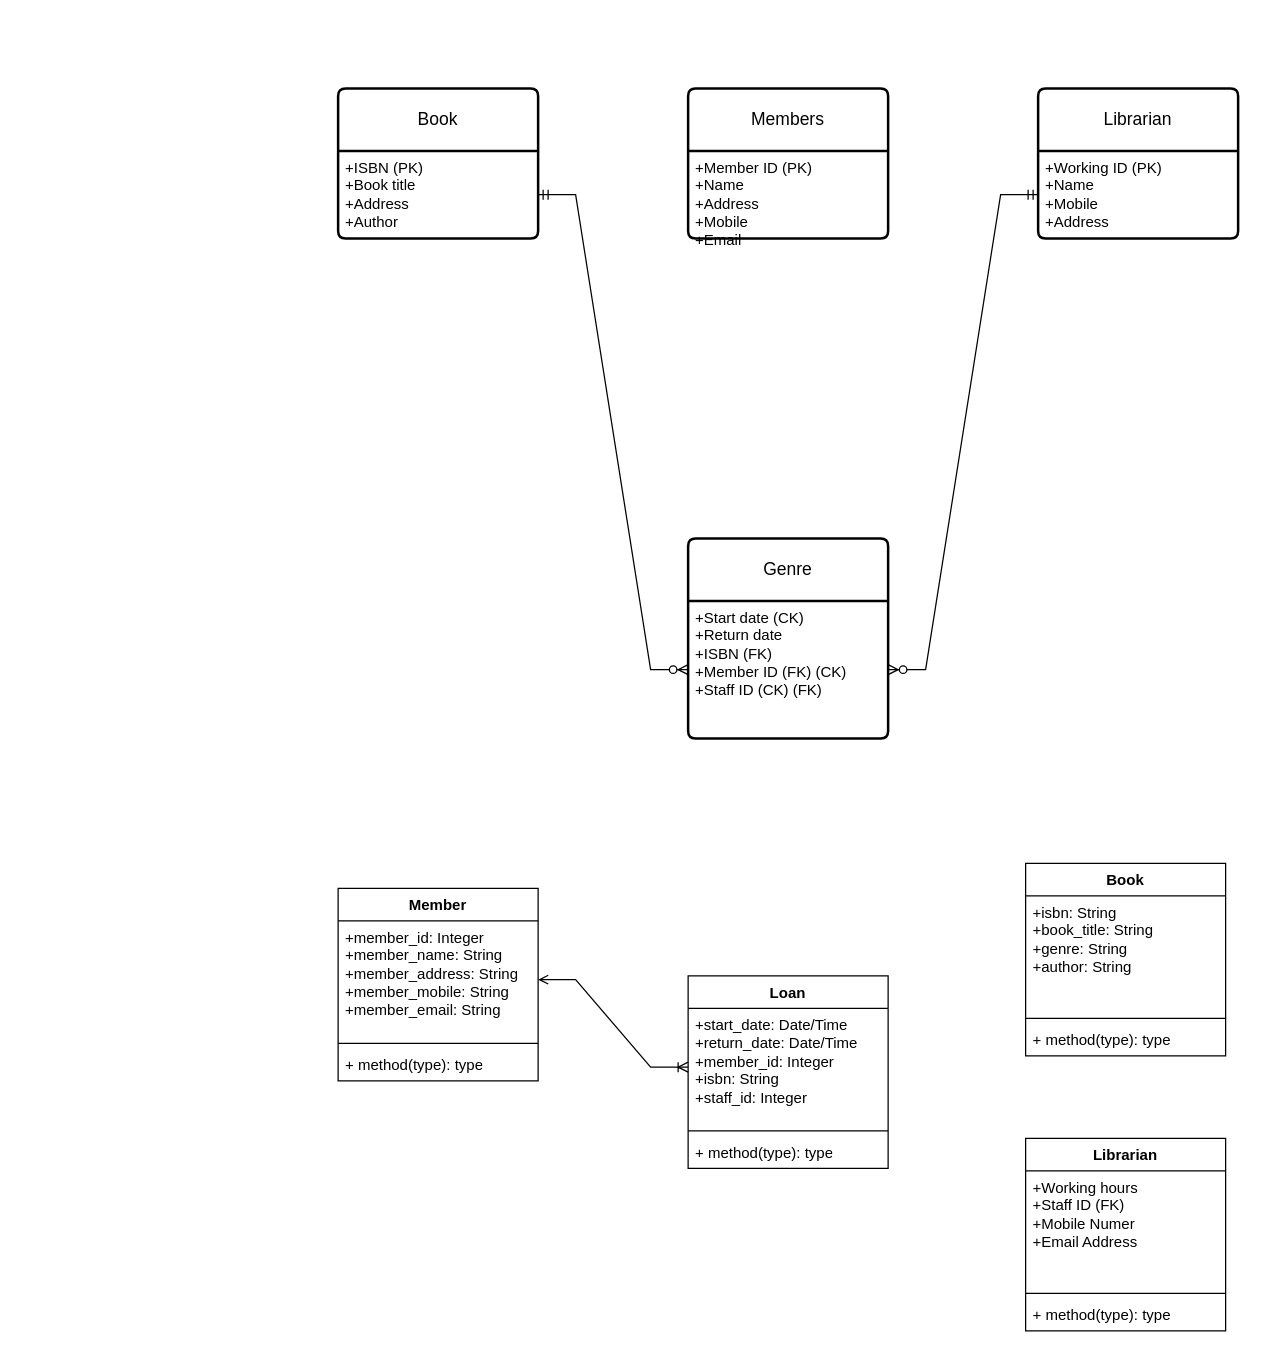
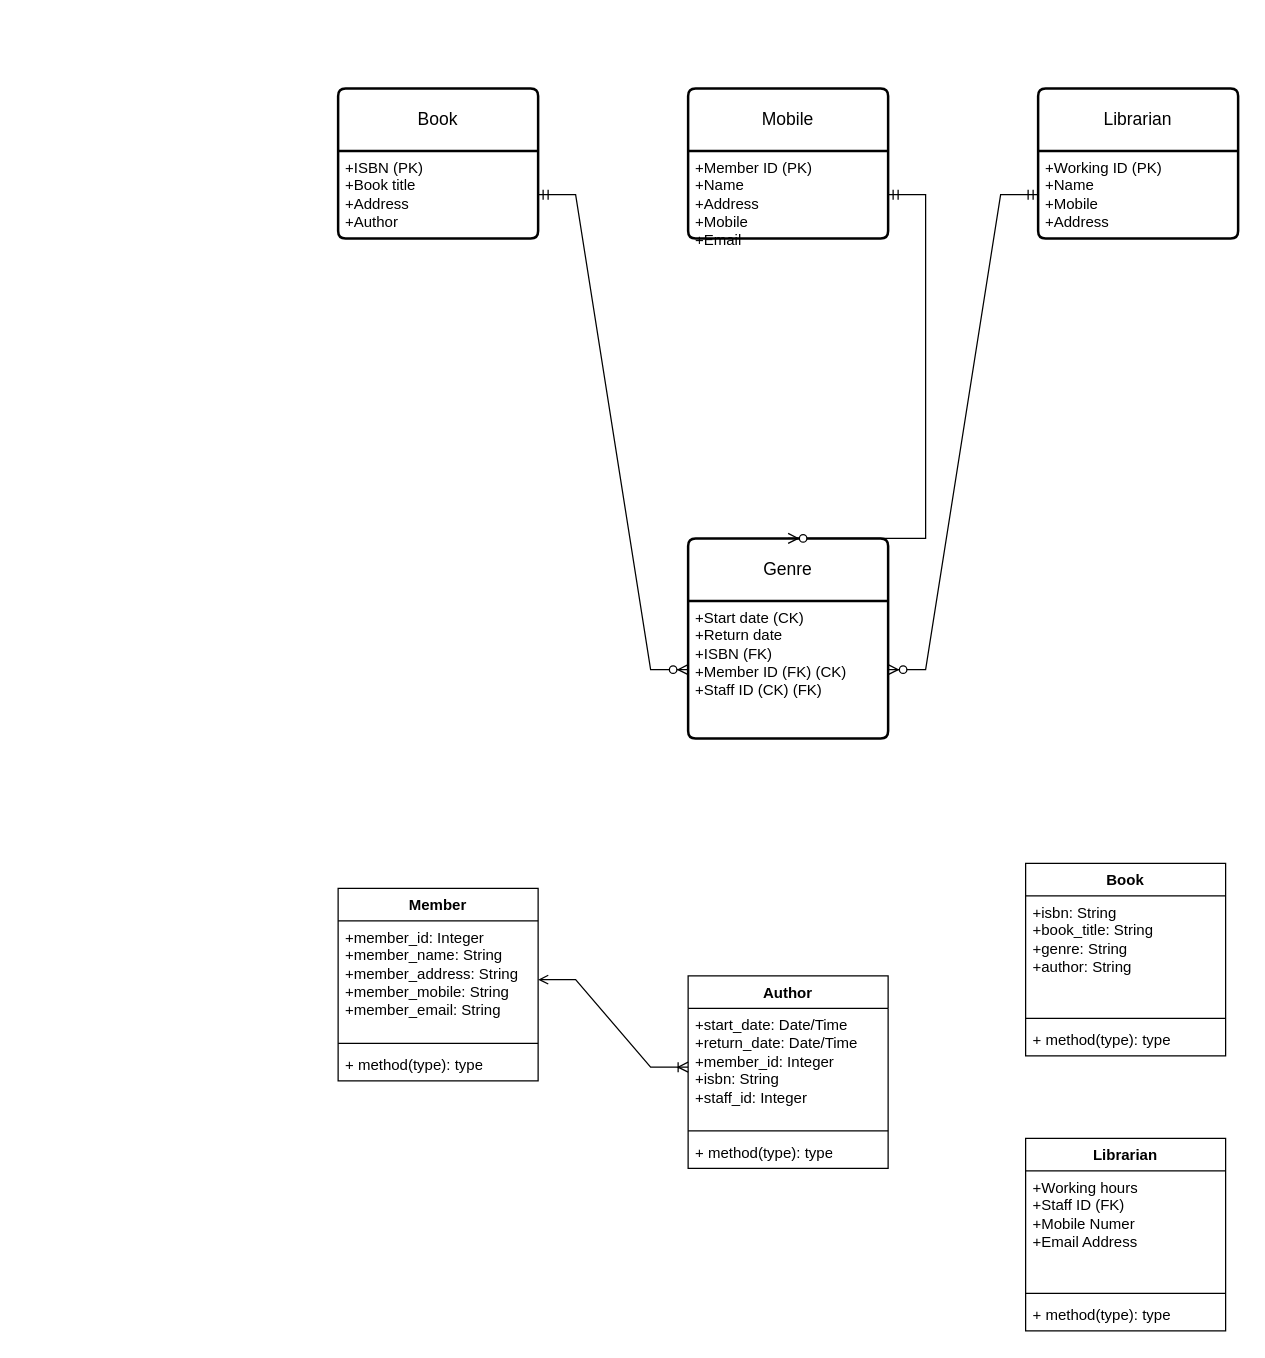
(788, 119) -> (788, 119)
none -> (926, 369)
(788, 993) -> (788, 993)
